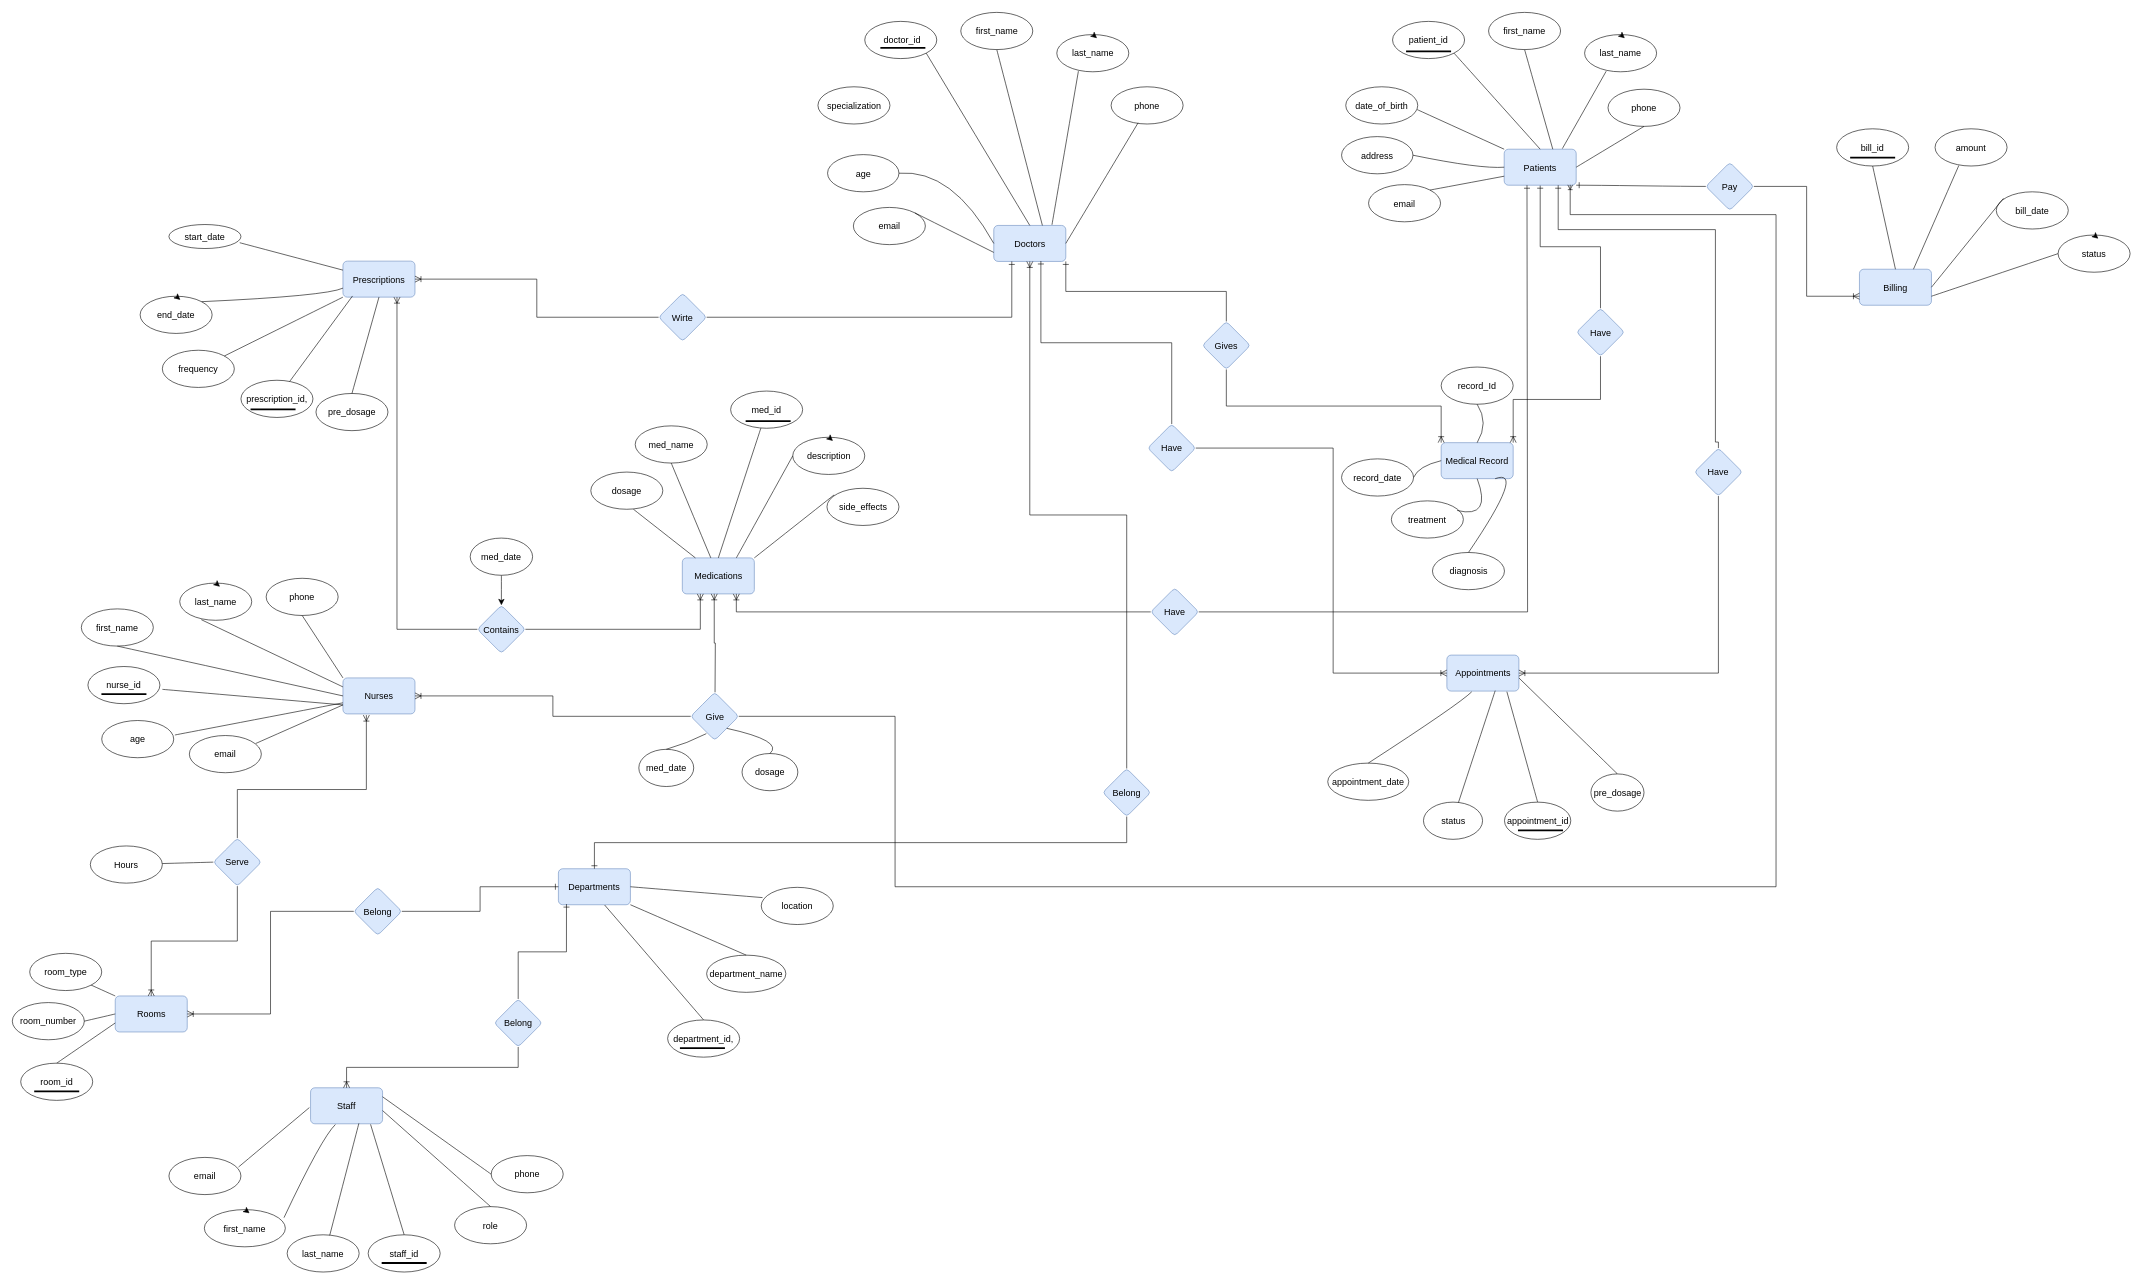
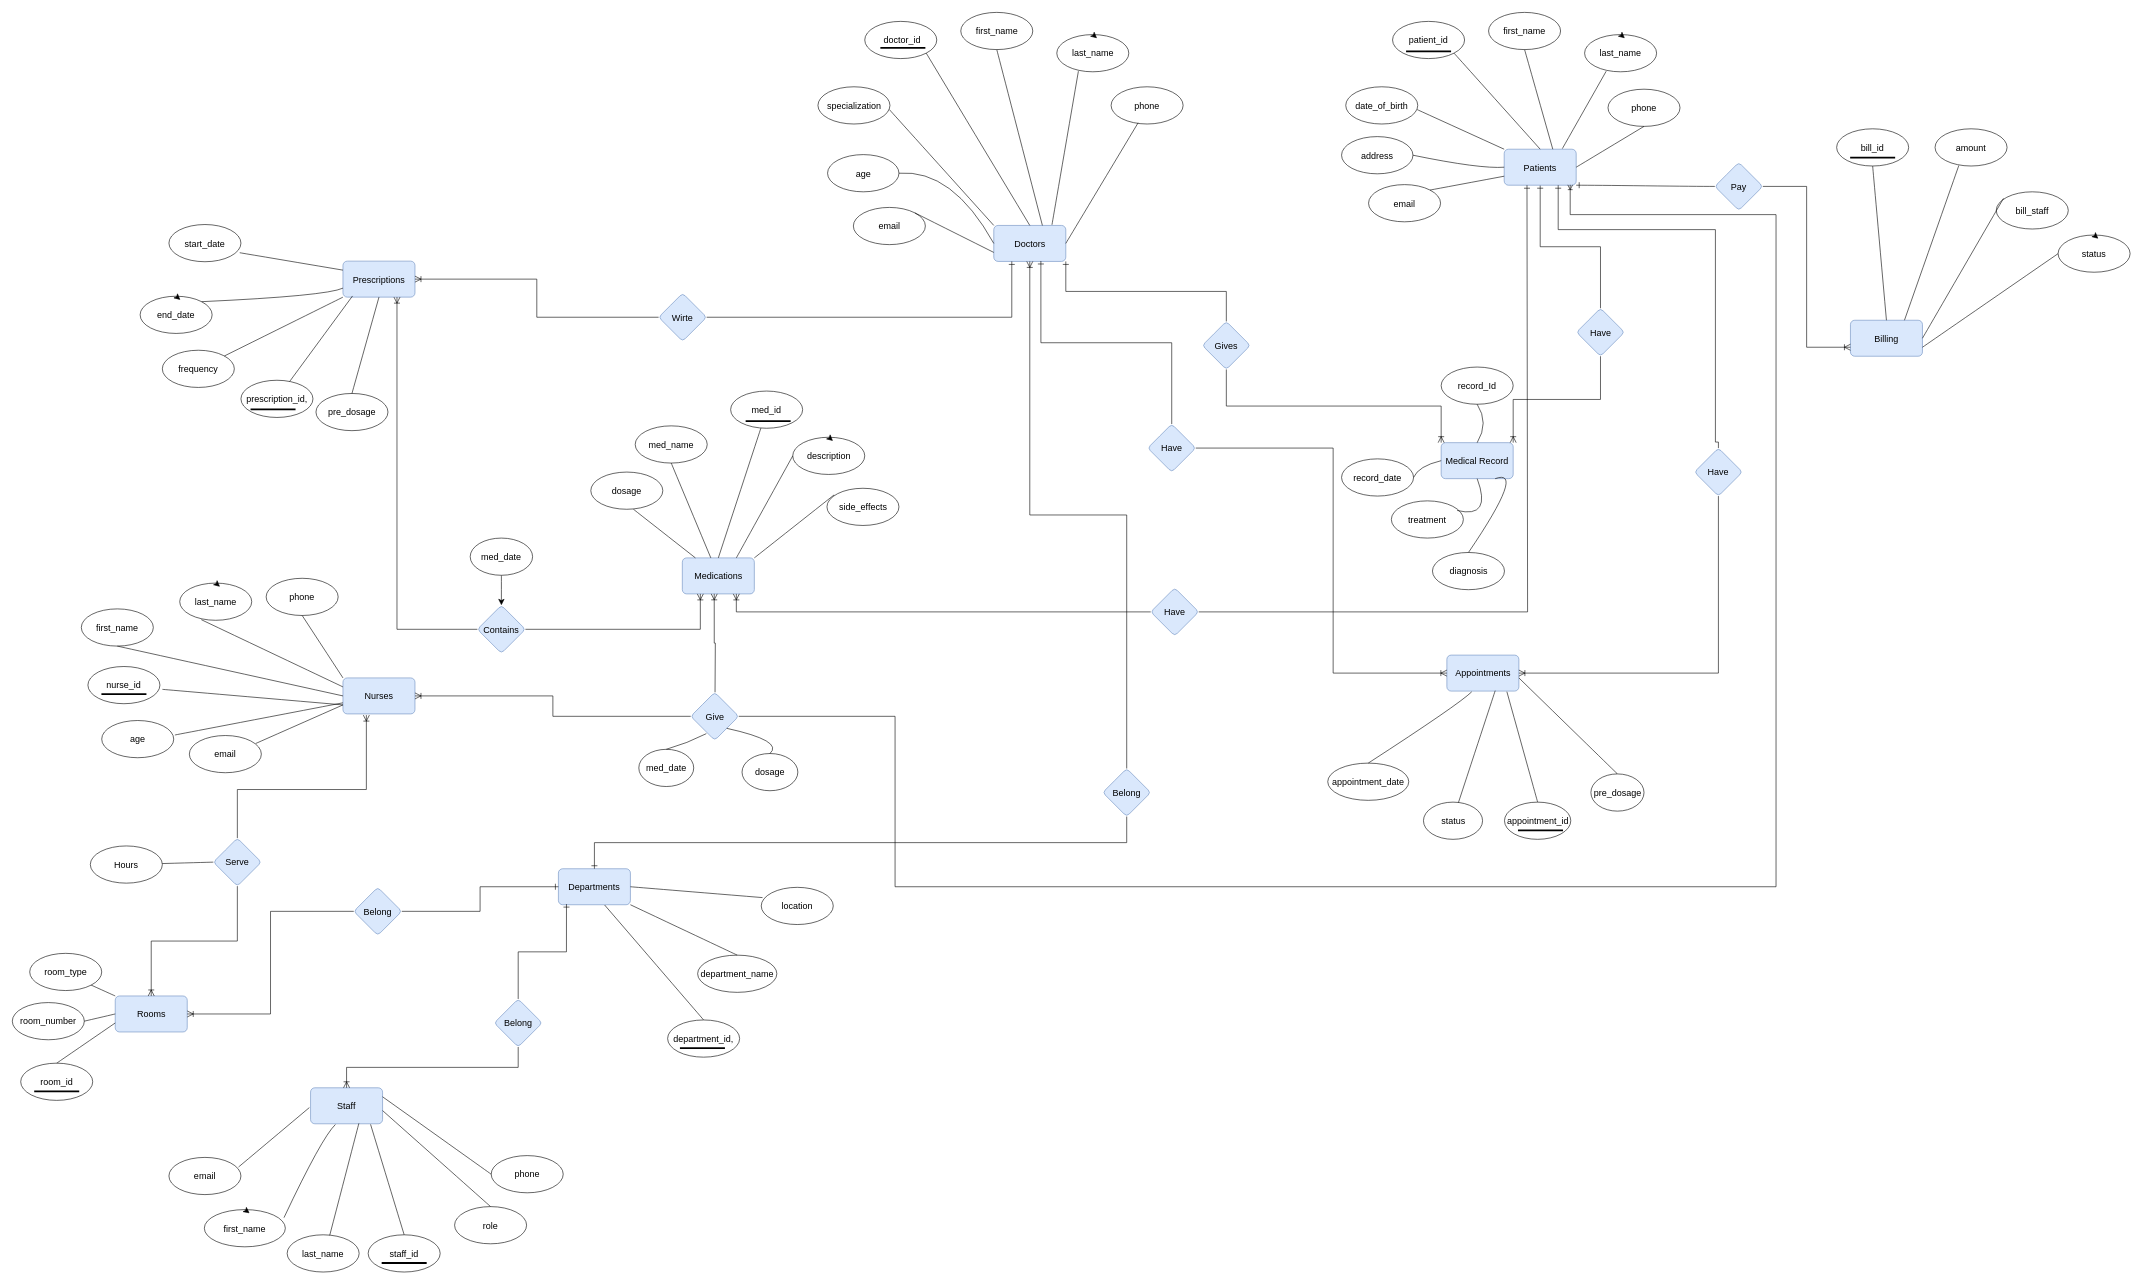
none -> (942, 168)
(1730, 186) -> (1739, 186)
(2032, 210) -> (2032, 210)
(205, 236) -> (205, 243)
(1895, 287) -> (1886, 338)
(746, 973) -> (737, 973)
